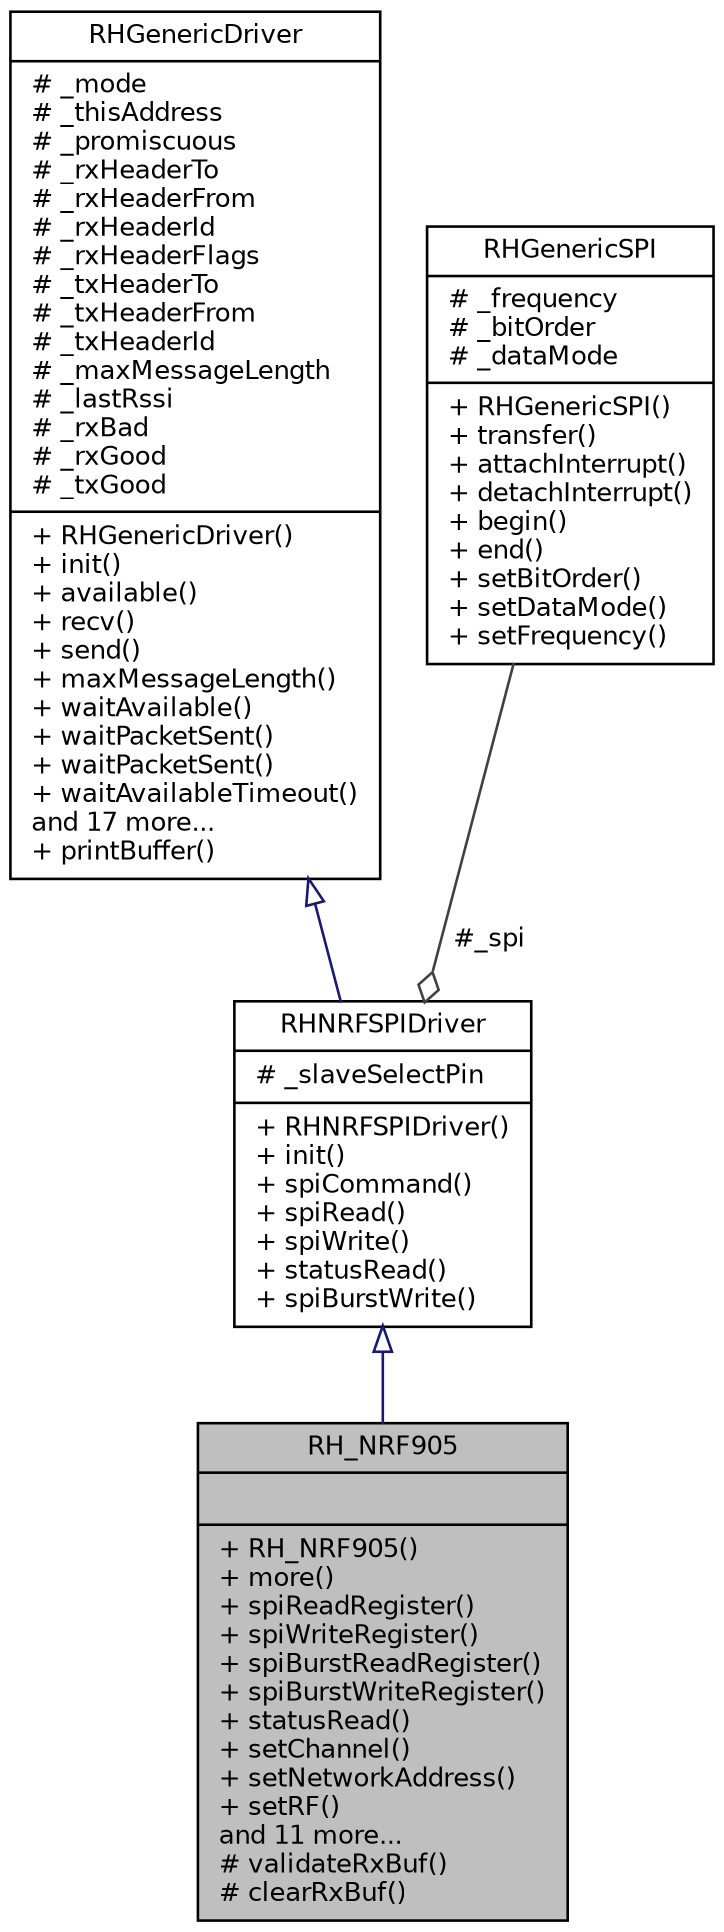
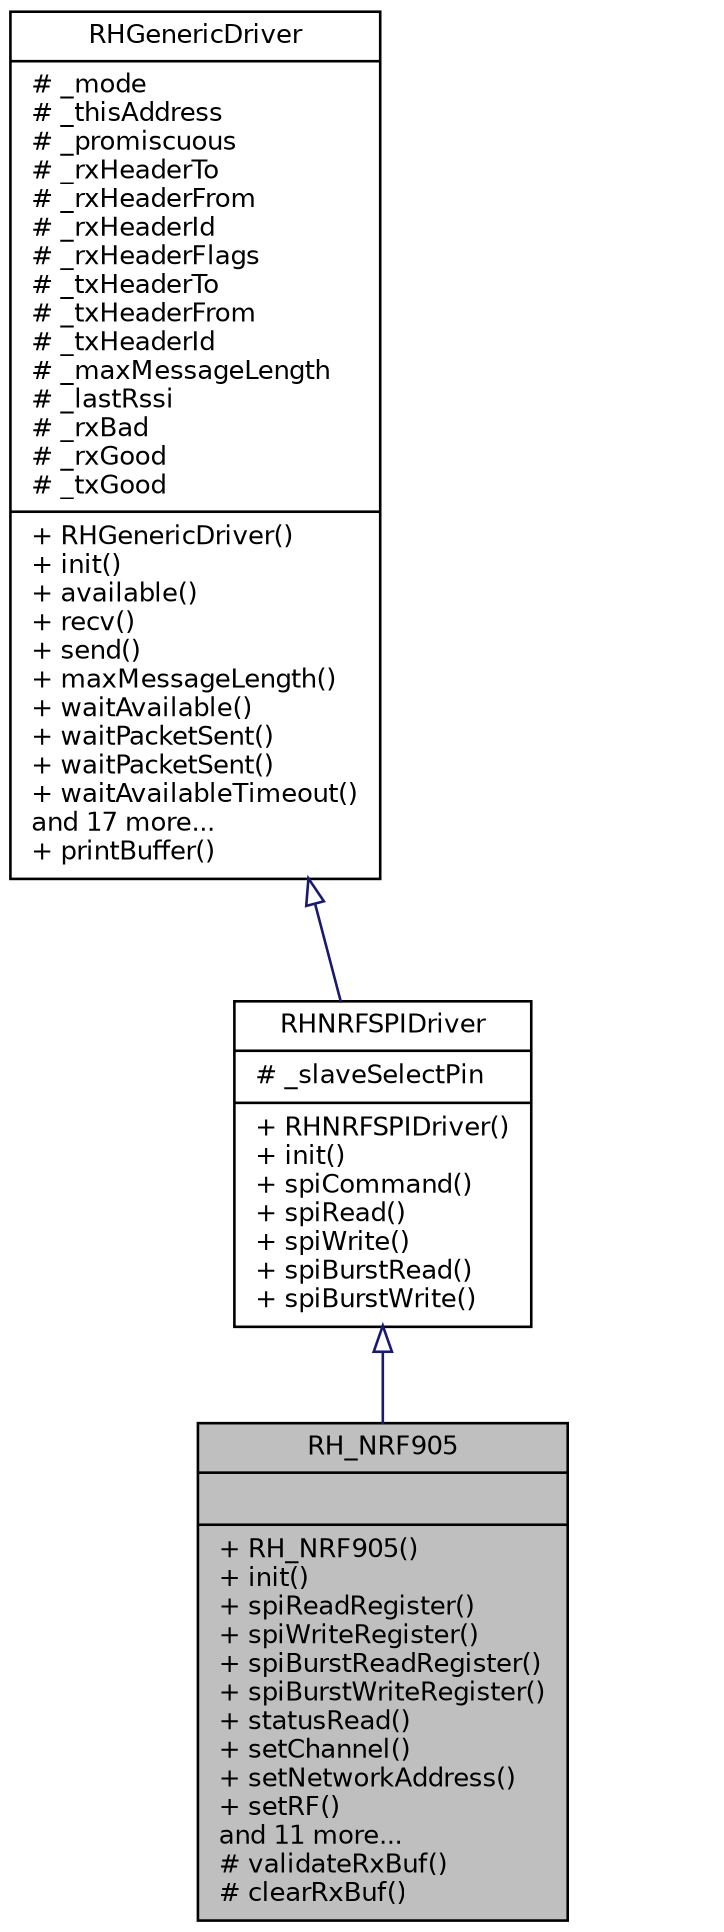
(570, 445) -> none
(352, 1271) -> (365, 1271)
(277, 1578) -> (264, 1578)
